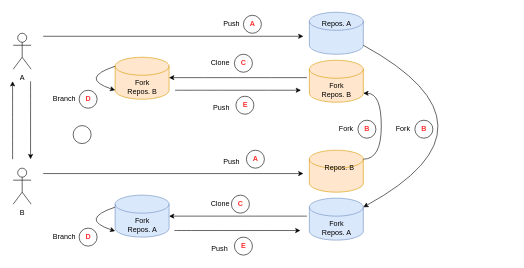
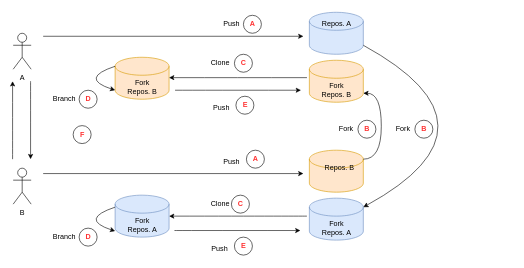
none -> (82, 135)
